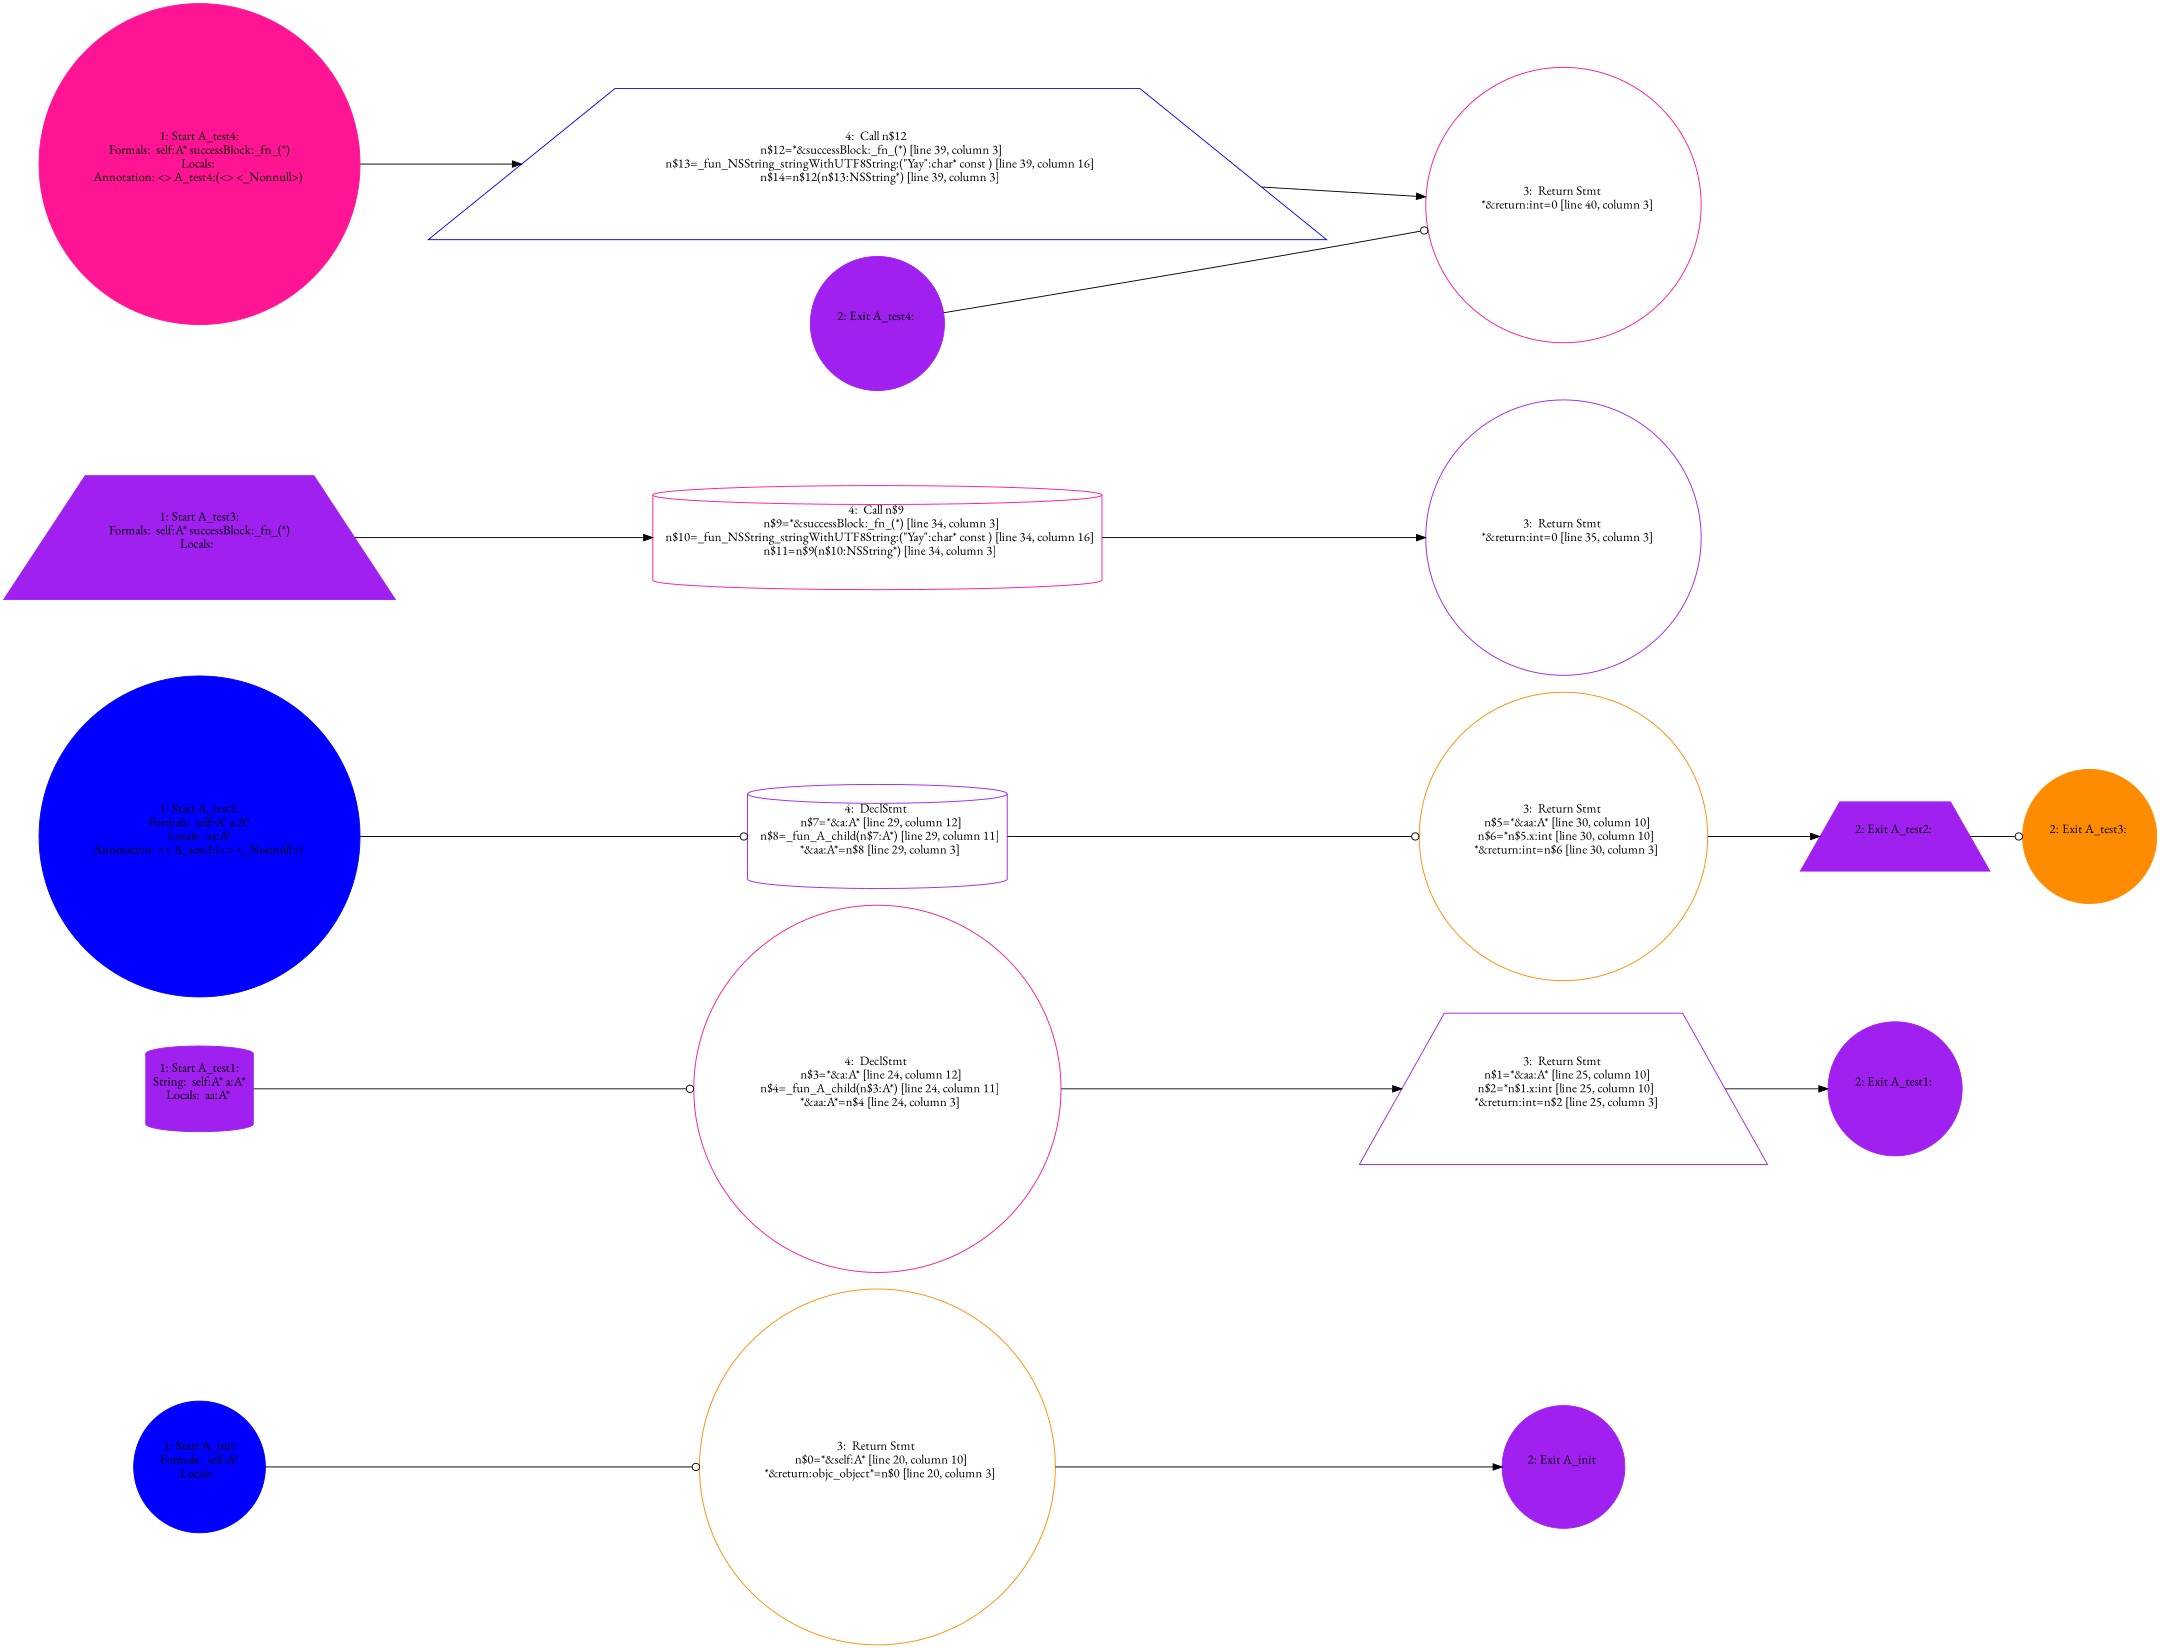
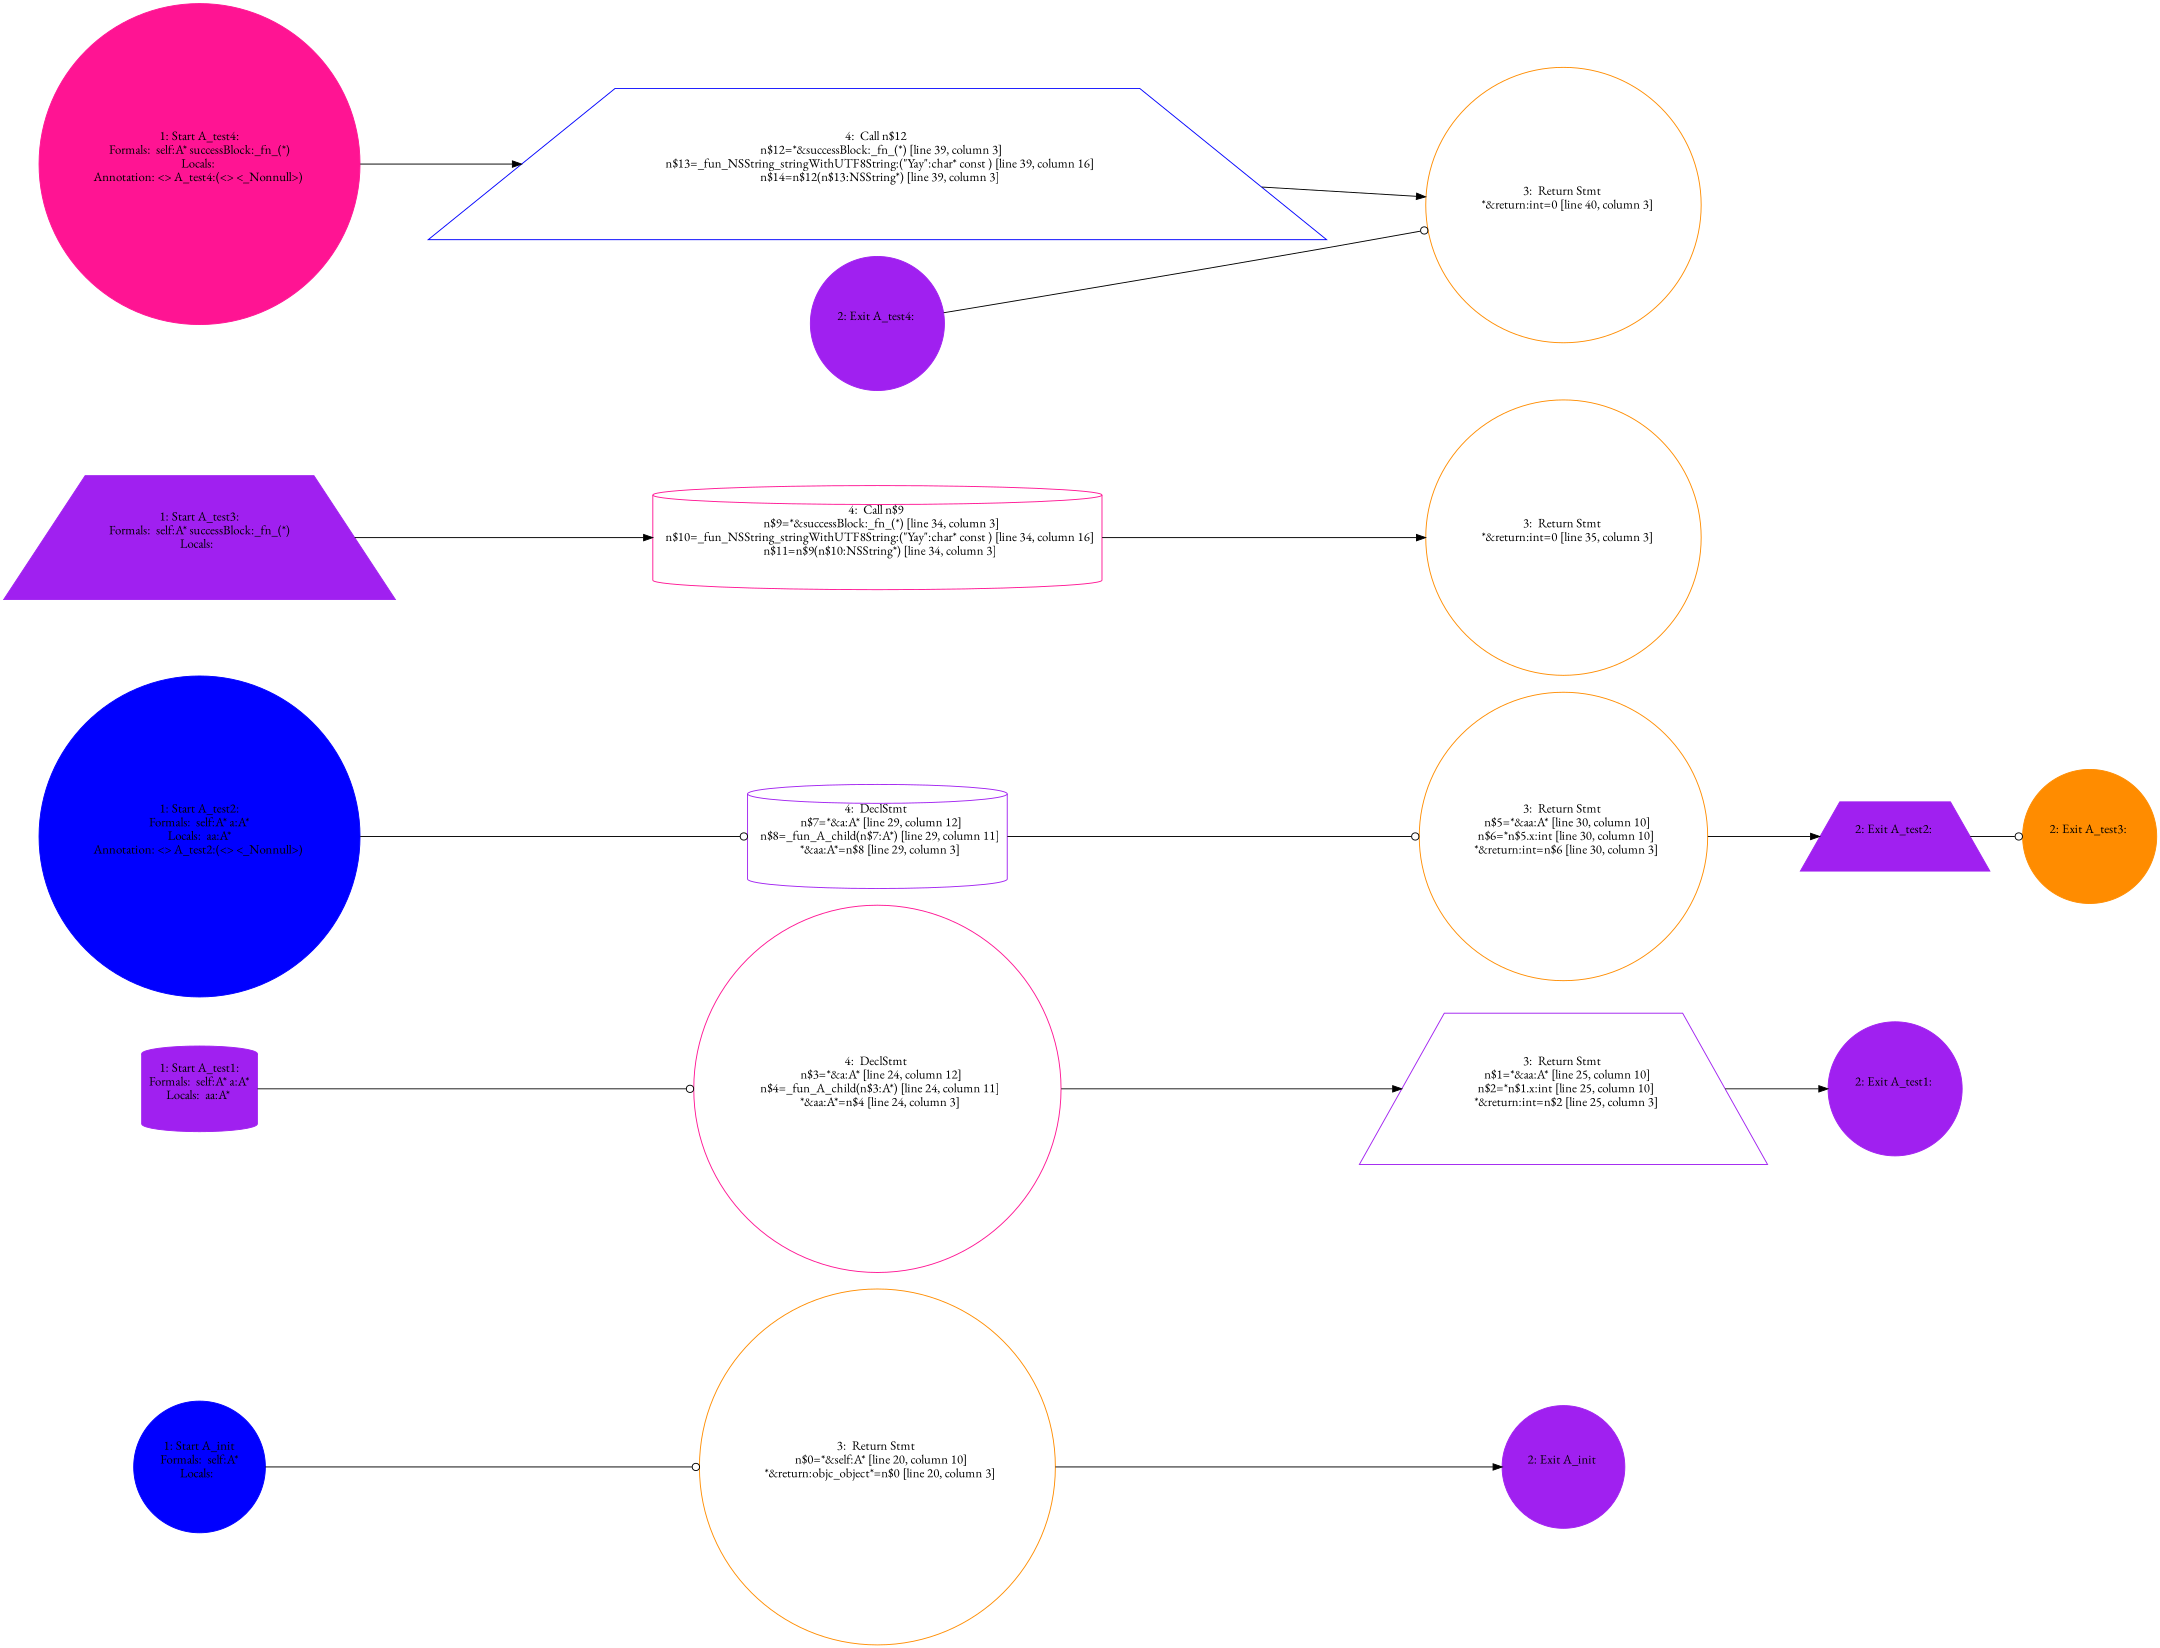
(1563, 205) -> (1563, 205)
(1563, 538) -> (1563, 538)
(200, 1089) -> (200, 1089)
